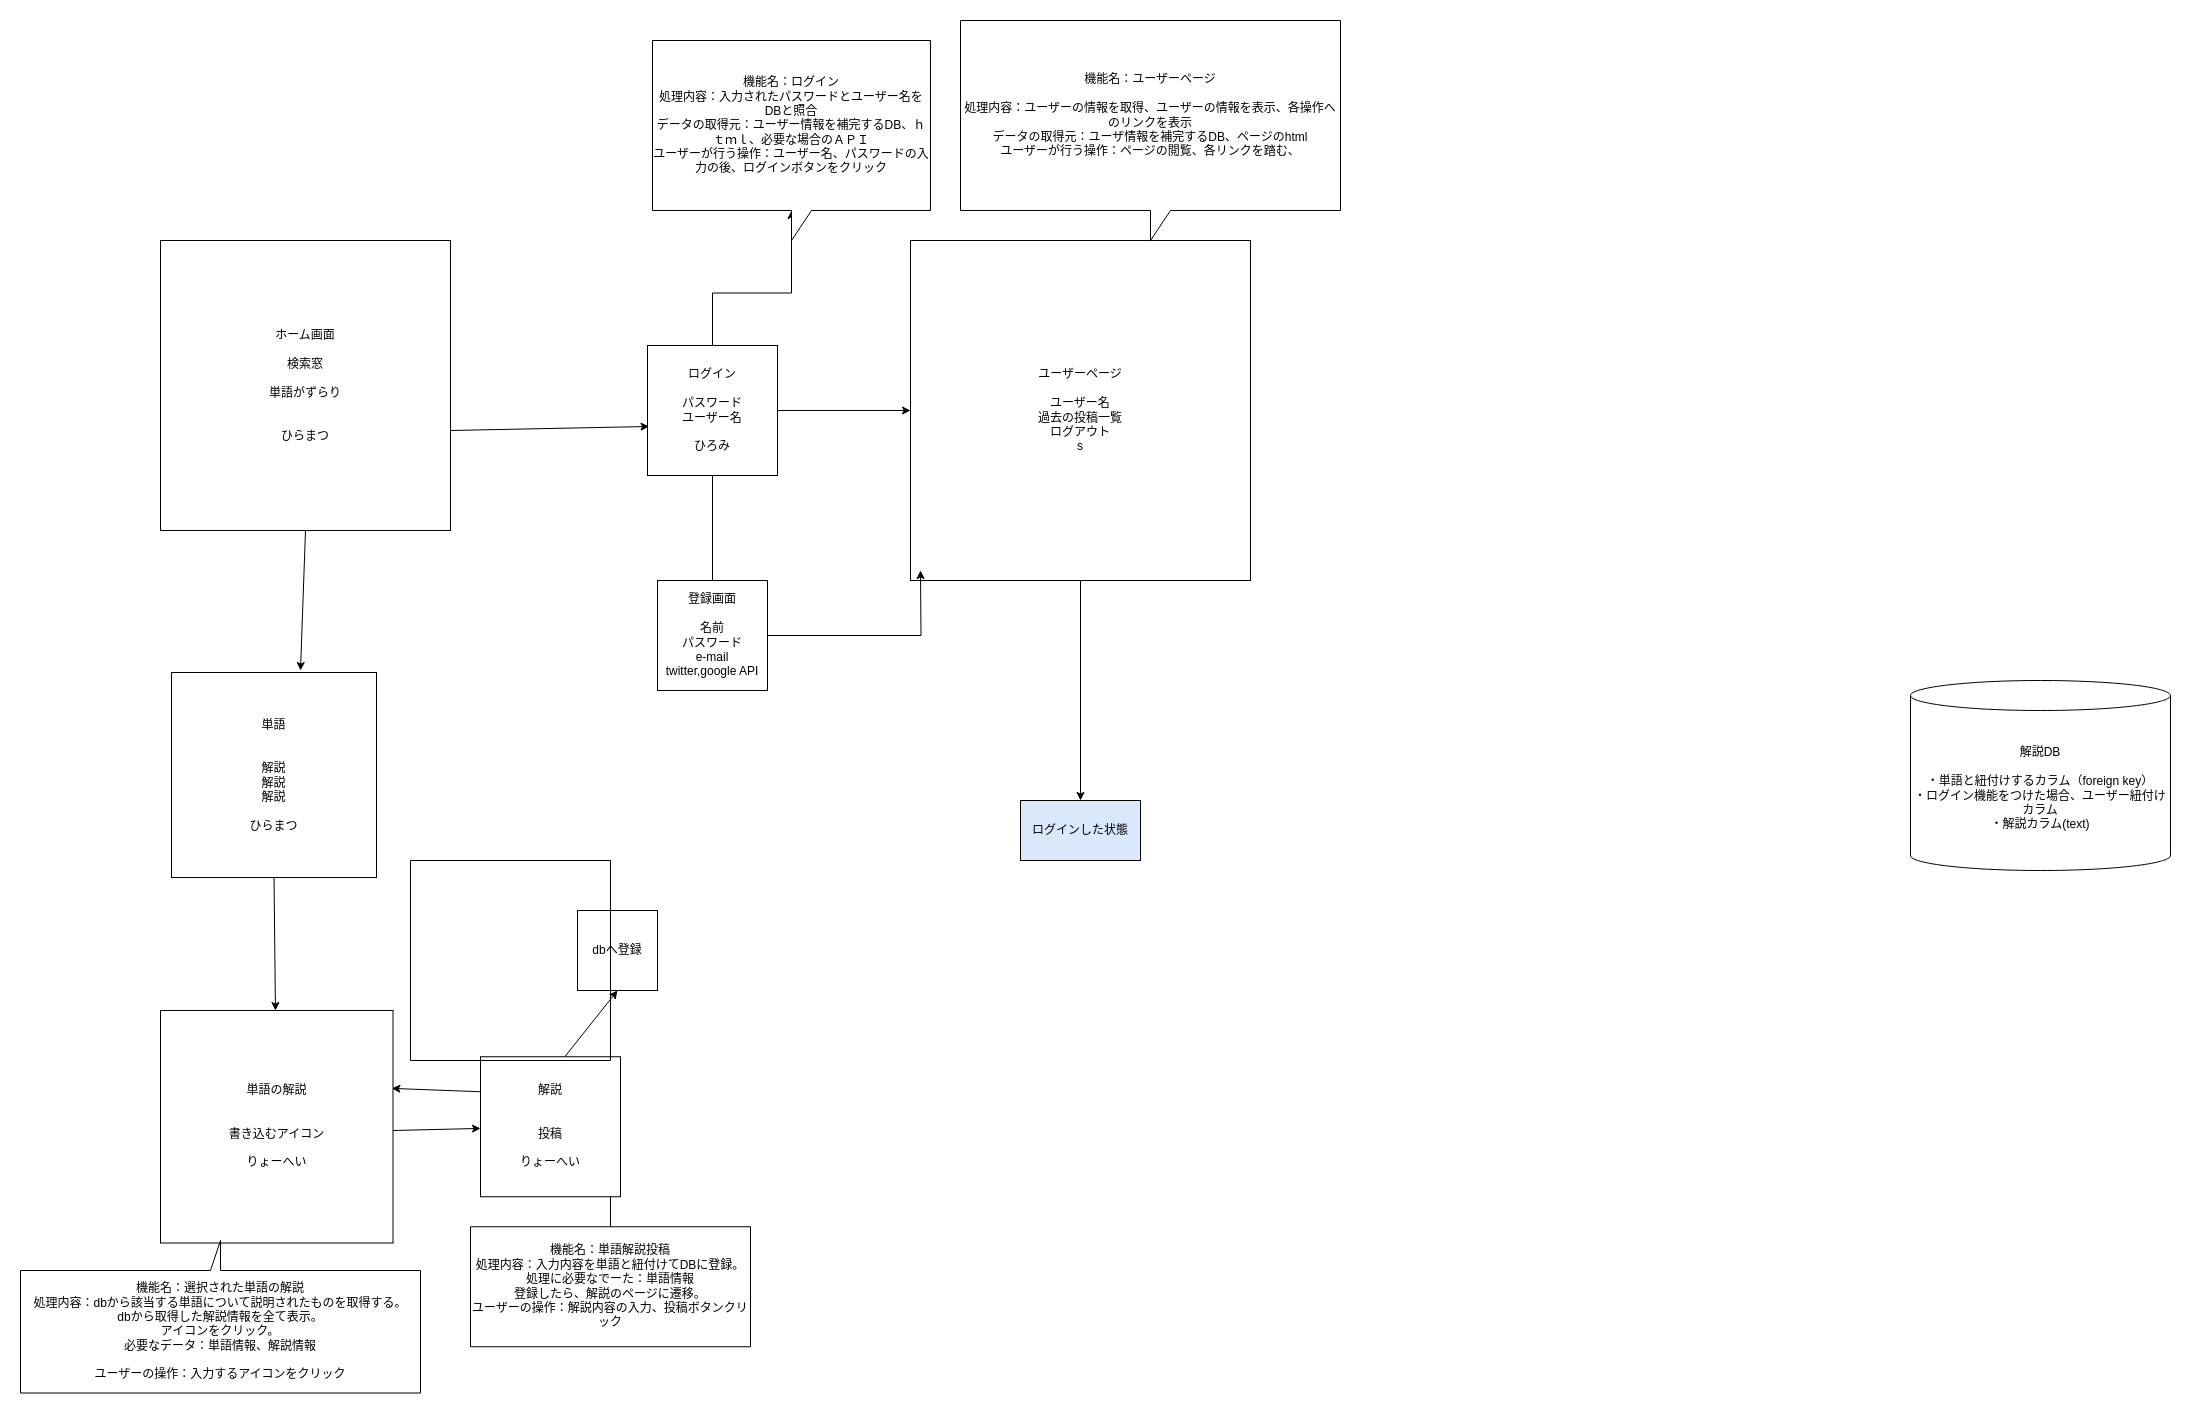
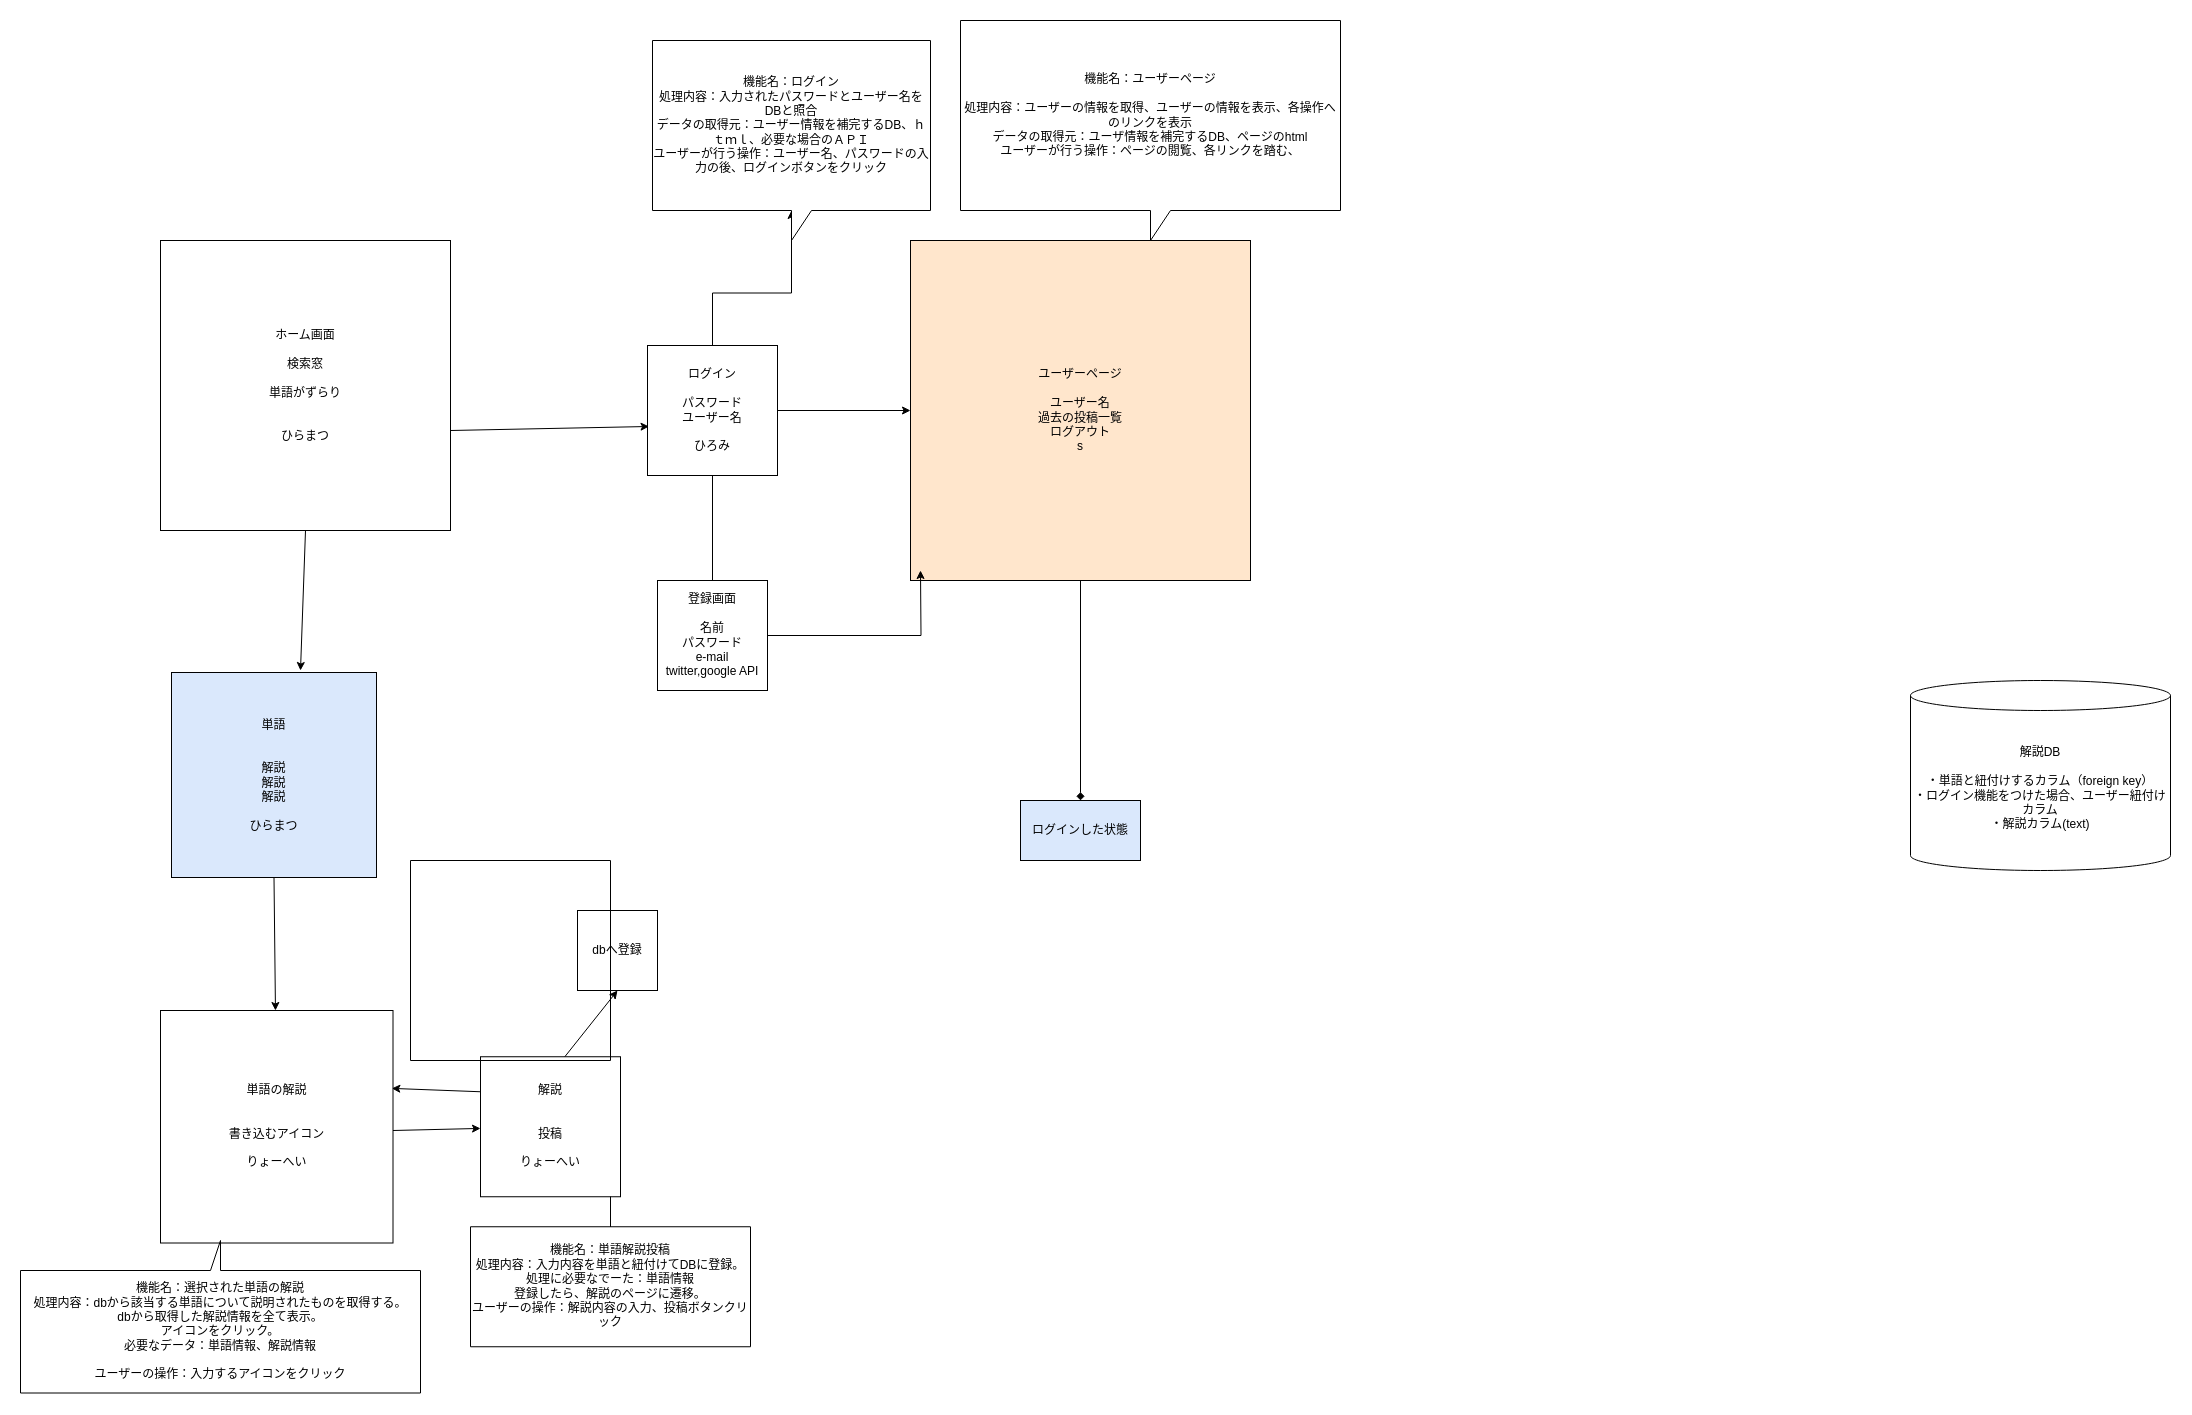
(1081, 411) -> (1081, 411)
(274, 775) -> (274, 775)
(1081, 792) -> (1081, 792)
